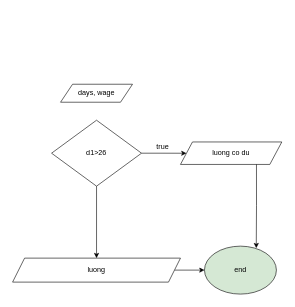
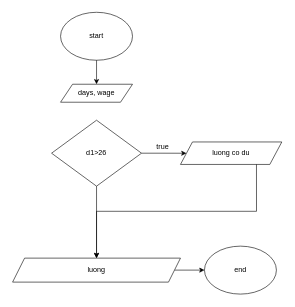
none -> (96, 36)
none -> (96, 70)
(256, 227) -> (178, 211)
(240, 270) -> (240, 270)
